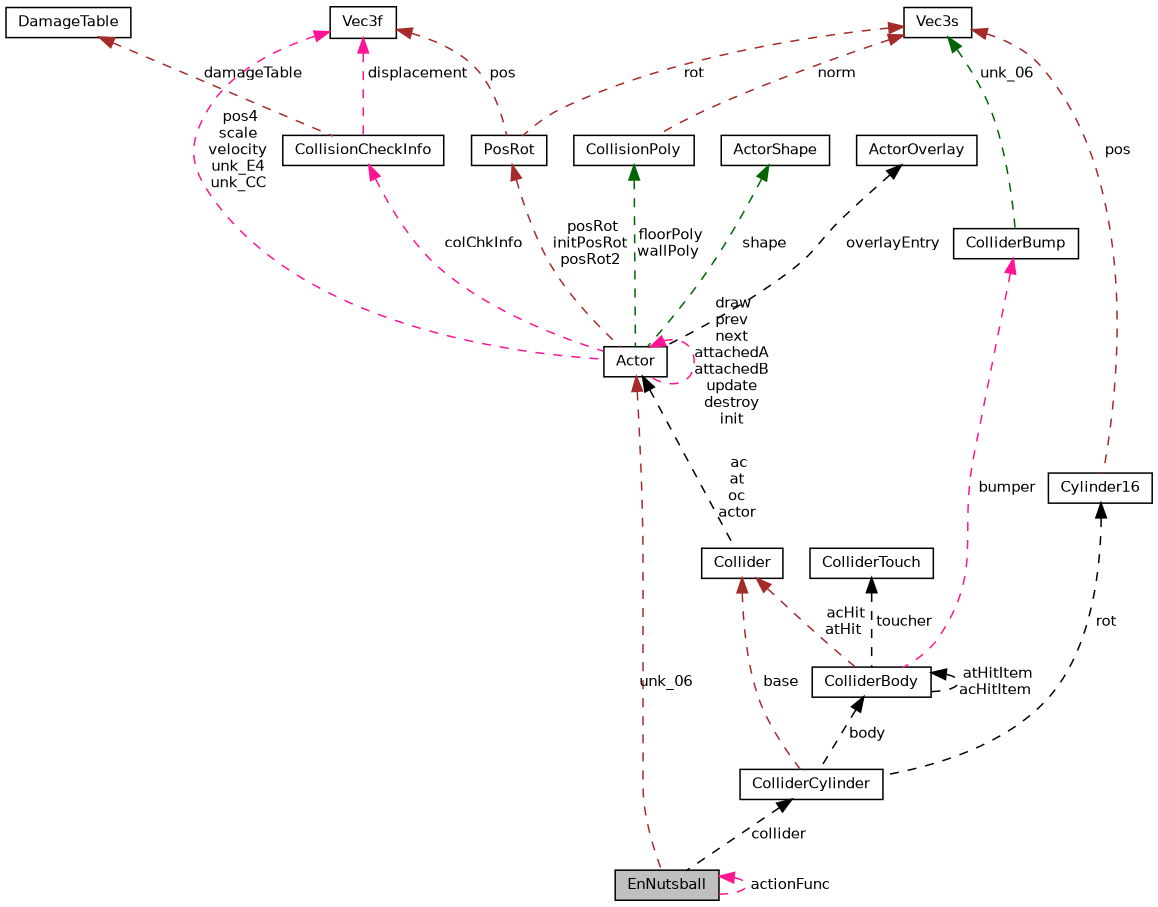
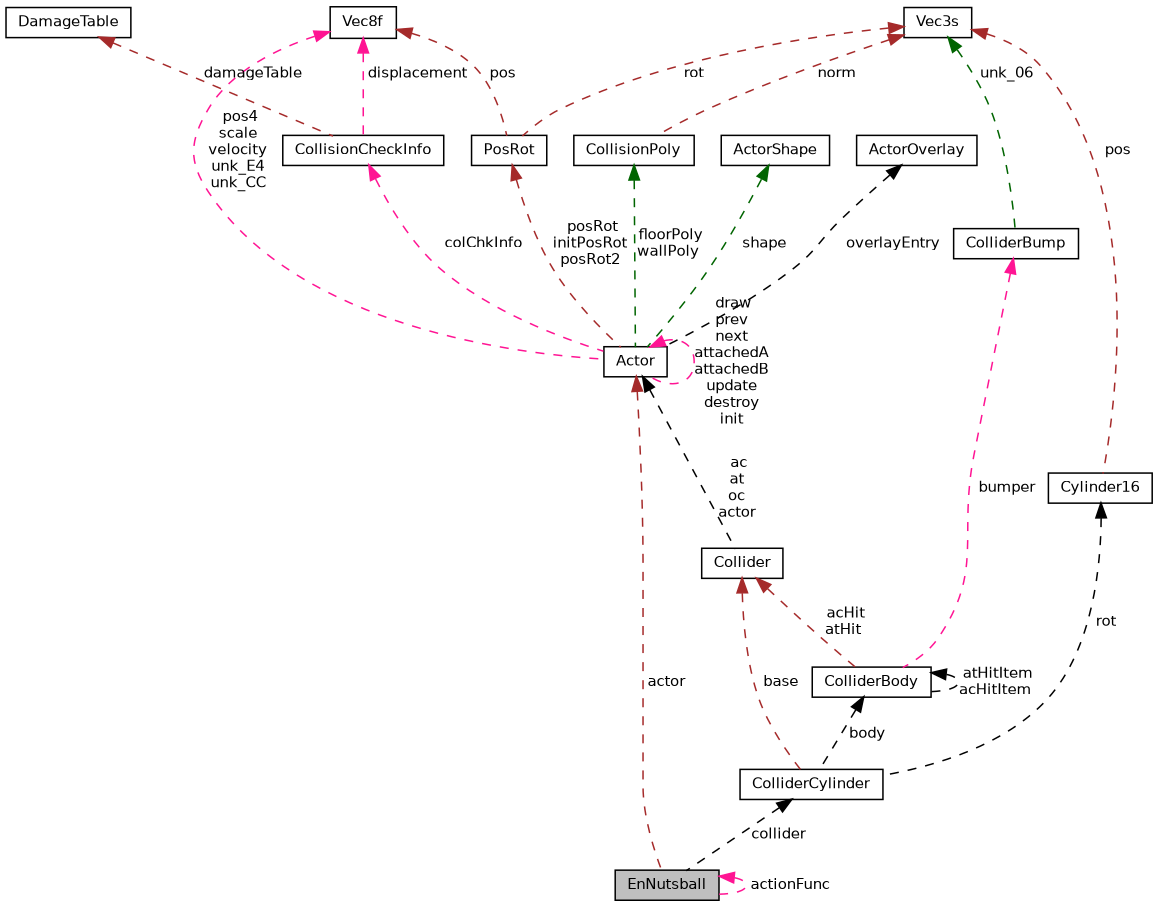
(363, 23) -> (363, 23)
(872, 563) -> none
(664, 682) -> (664, 682)
